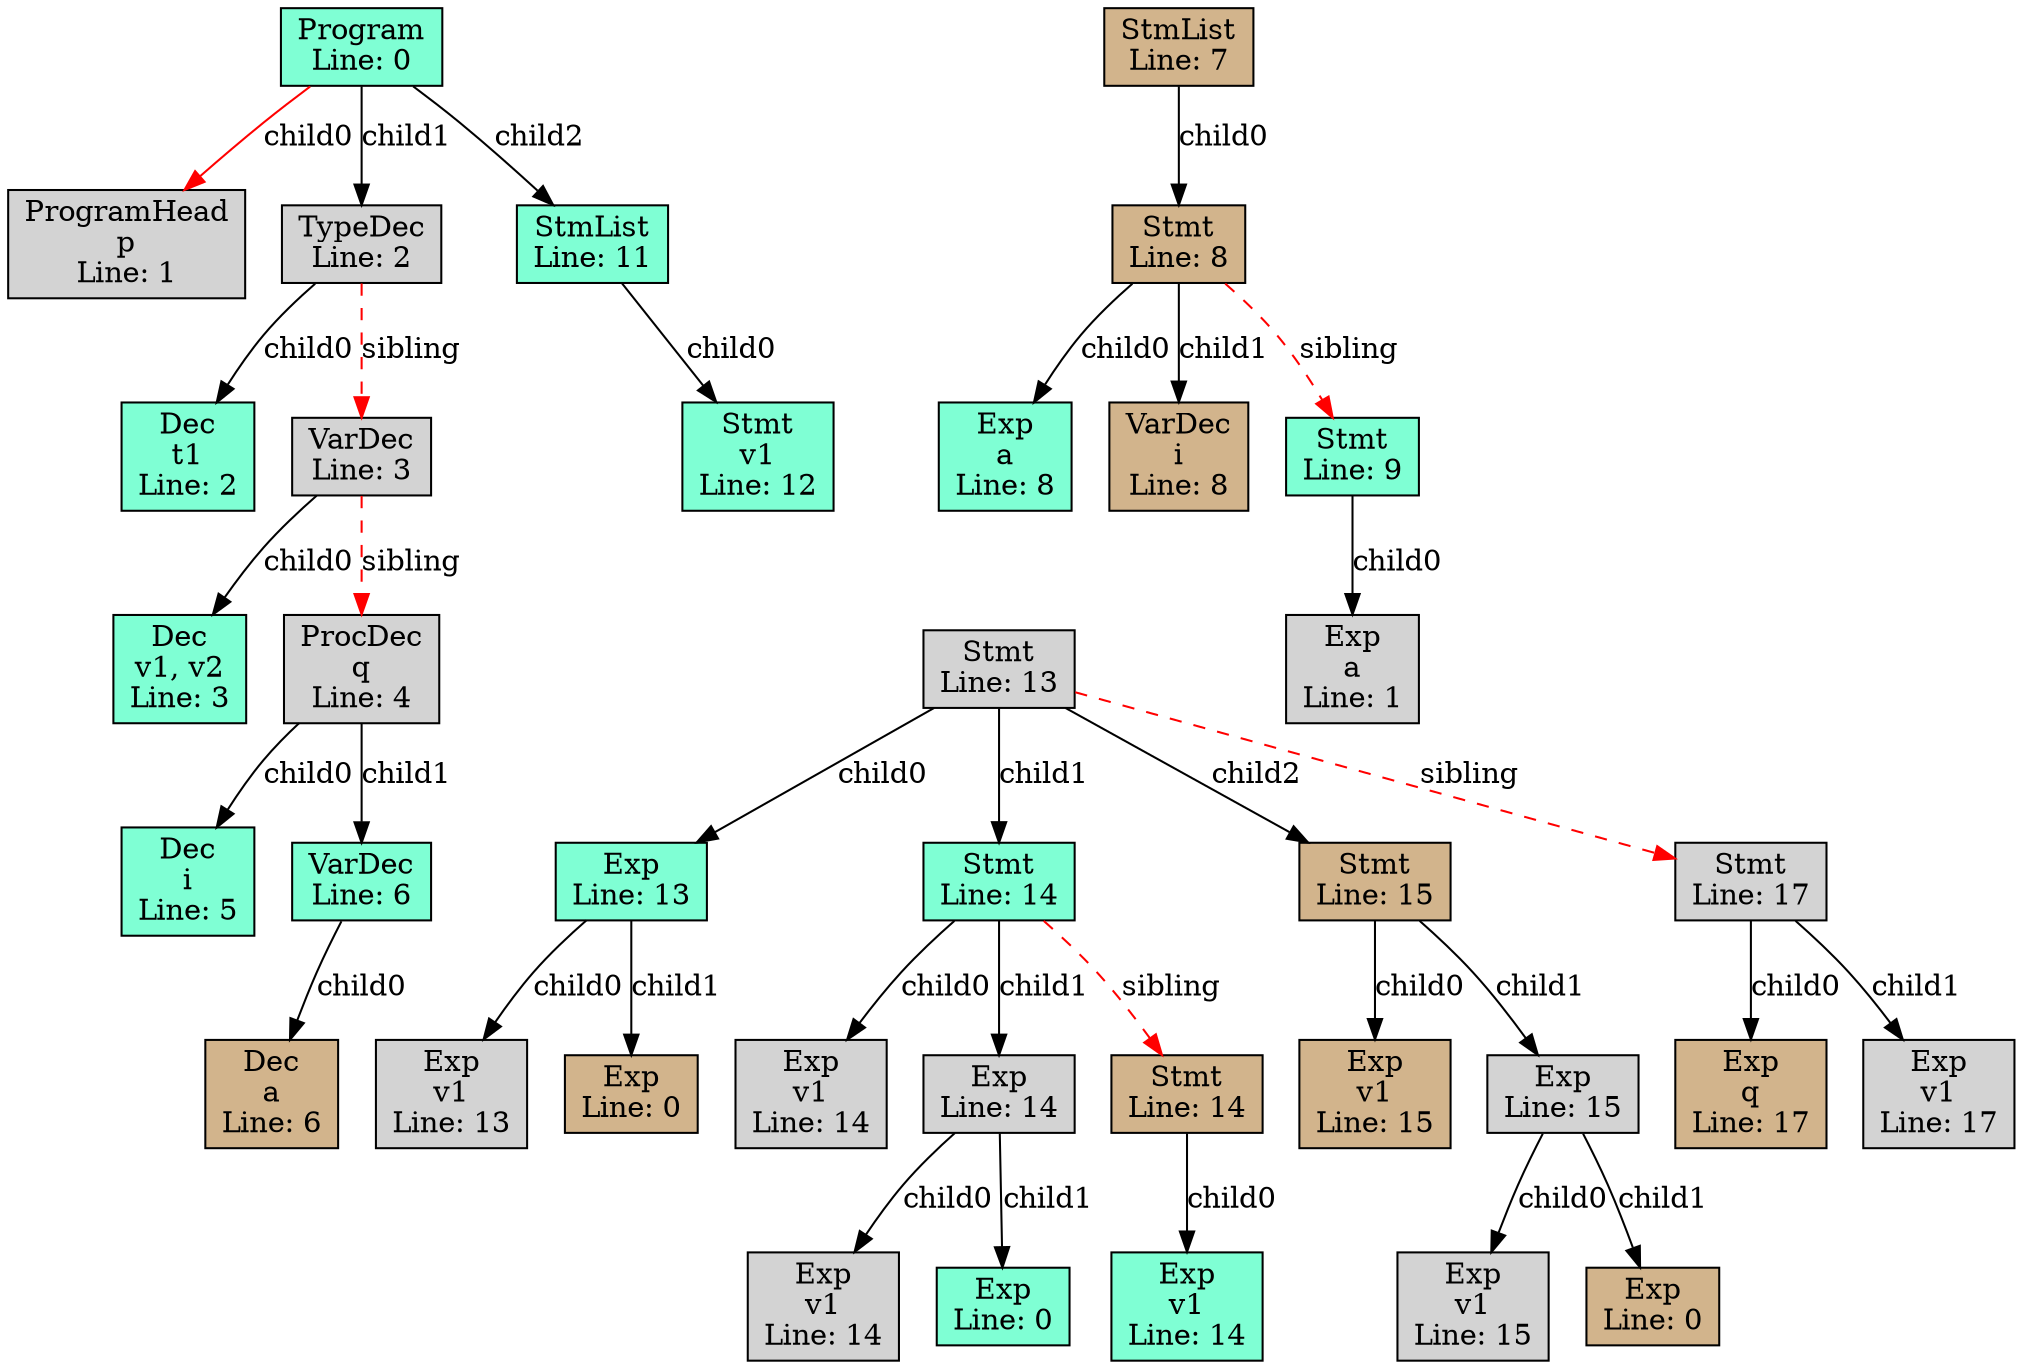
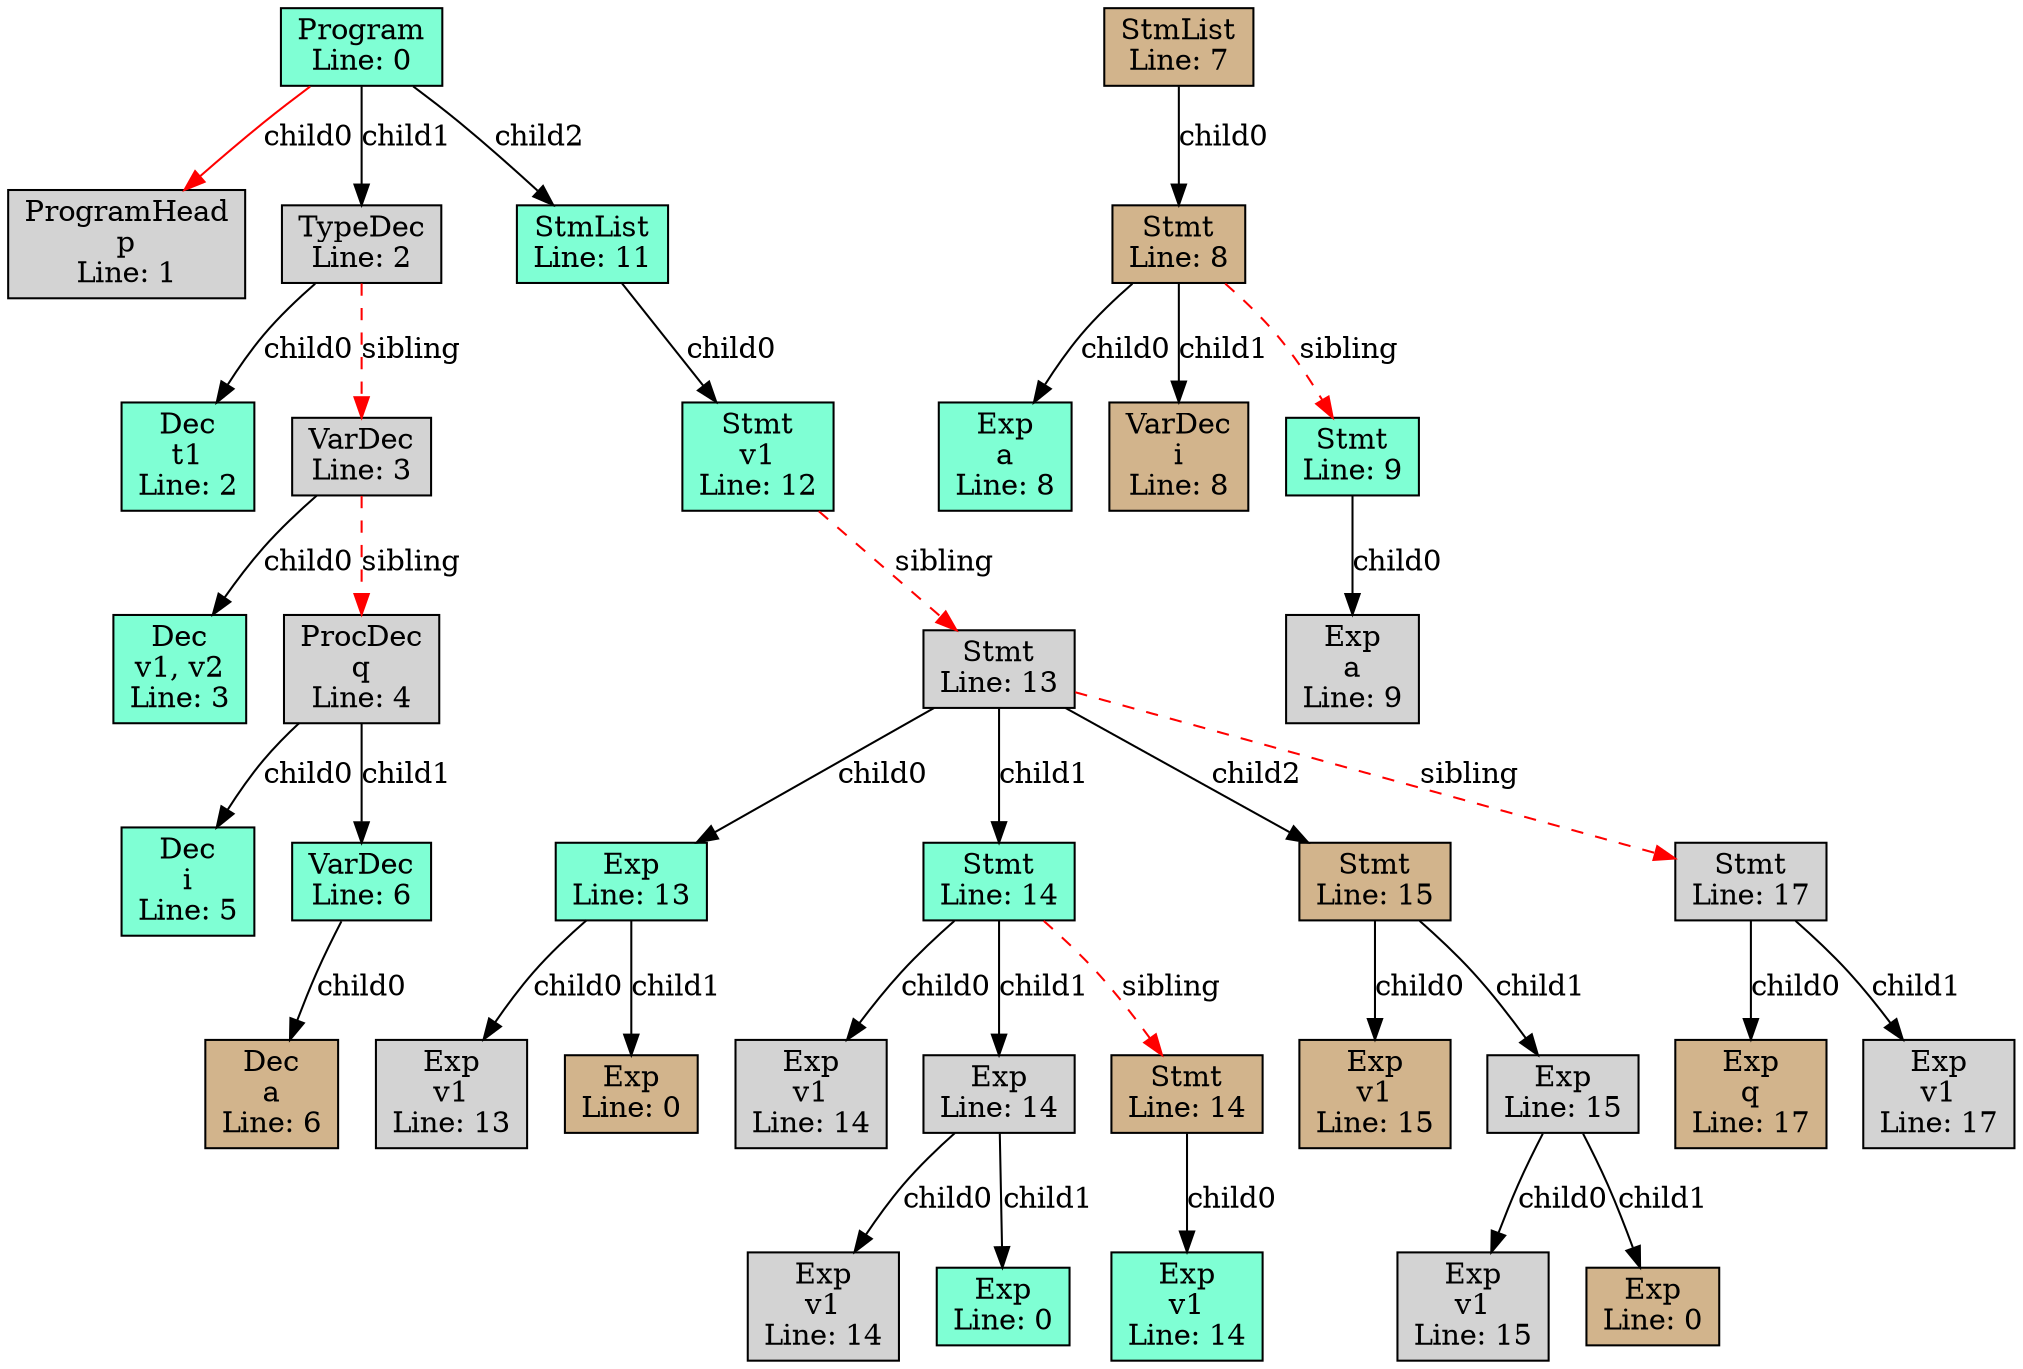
none -> (880, 564)
(1353, 669) -> (1353, 669)
